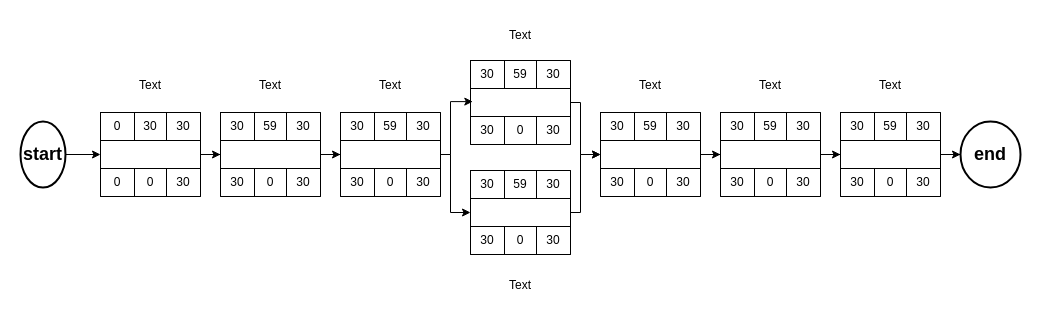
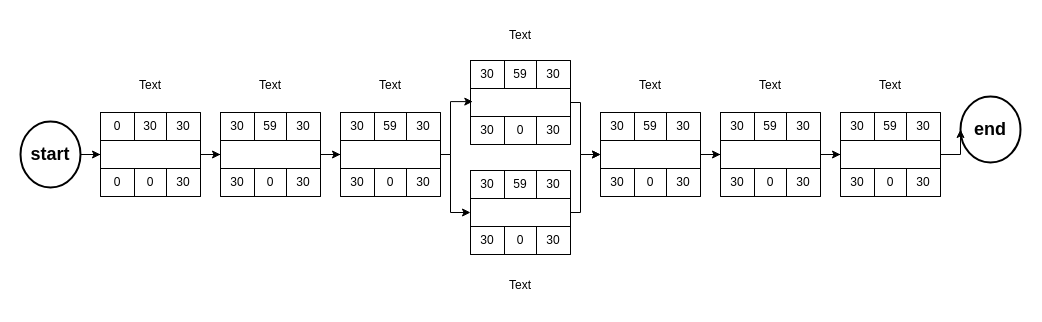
(43, 155) -> (51, 155)
(991, 155) -> (991, 130)
